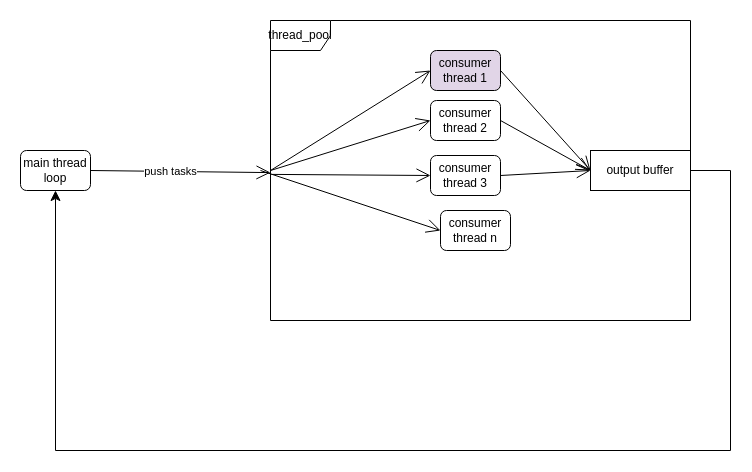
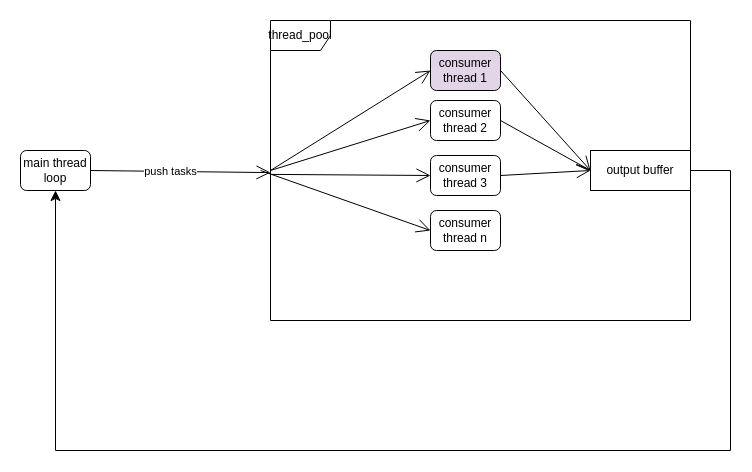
(585, 167) -> (585, 168)
(476, 231) -> (466, 231)
